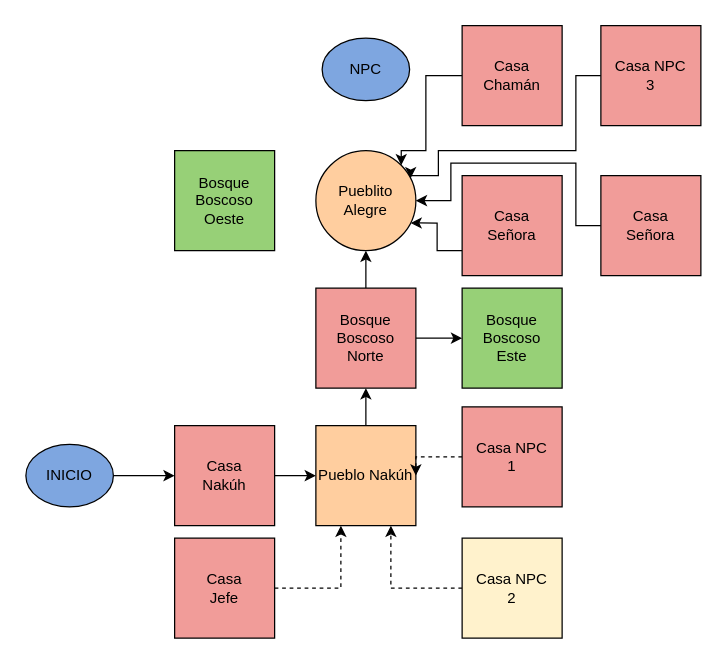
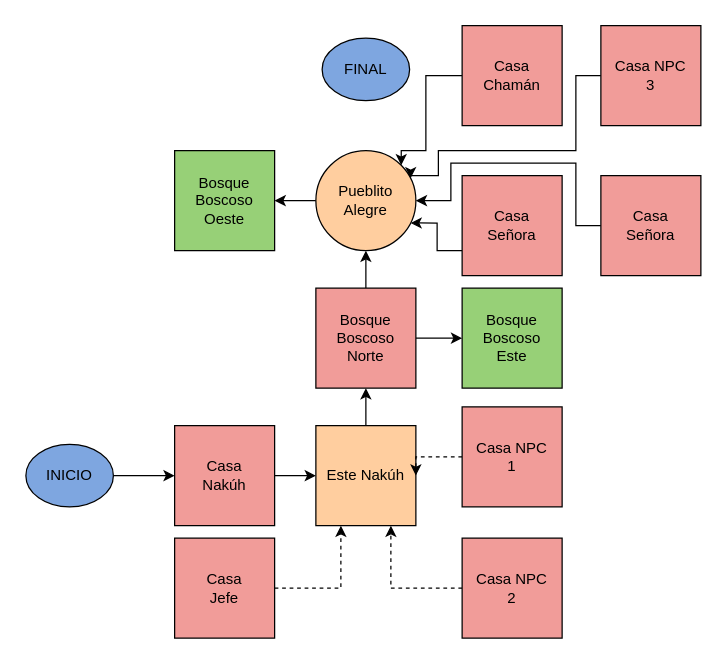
(366, 69) -> (366, 69)
none -> (299, 201)
(366, 476) -> (366, 476)
(512, 588) -> (512, 588)
